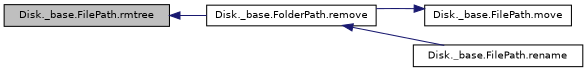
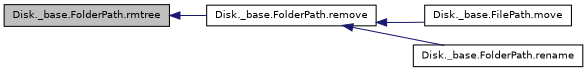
(395, 9) -> (406, 22)
(87, 16) -> (87, 16)
(498, 56) -> (498, 56)
